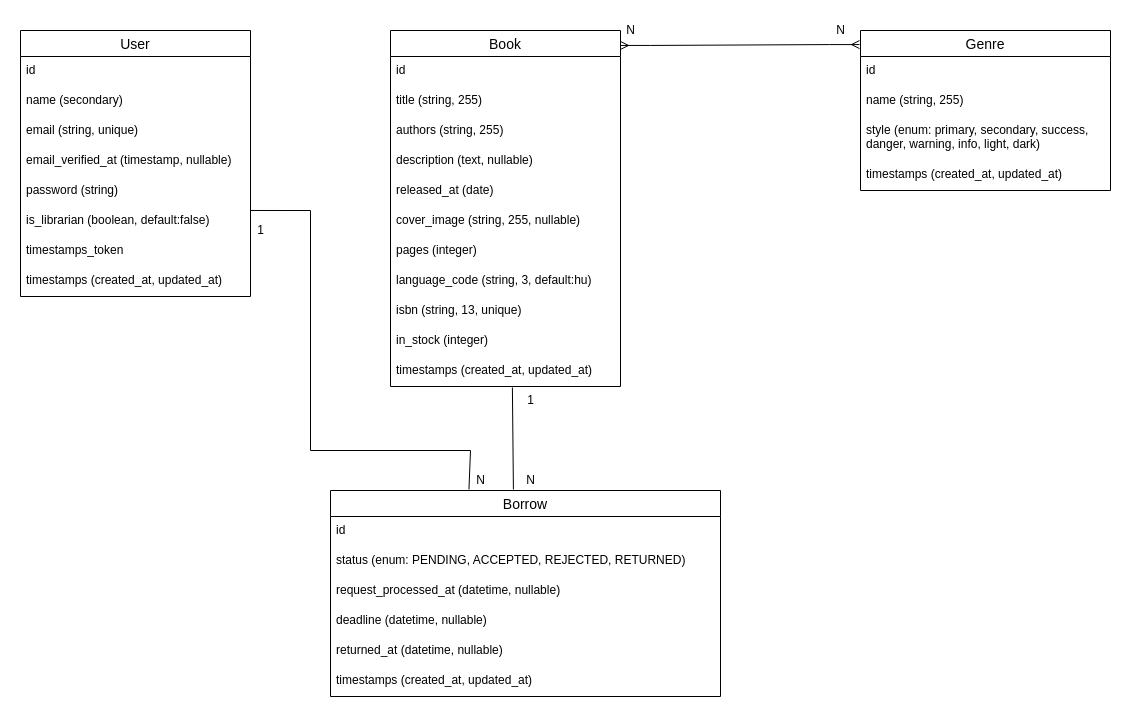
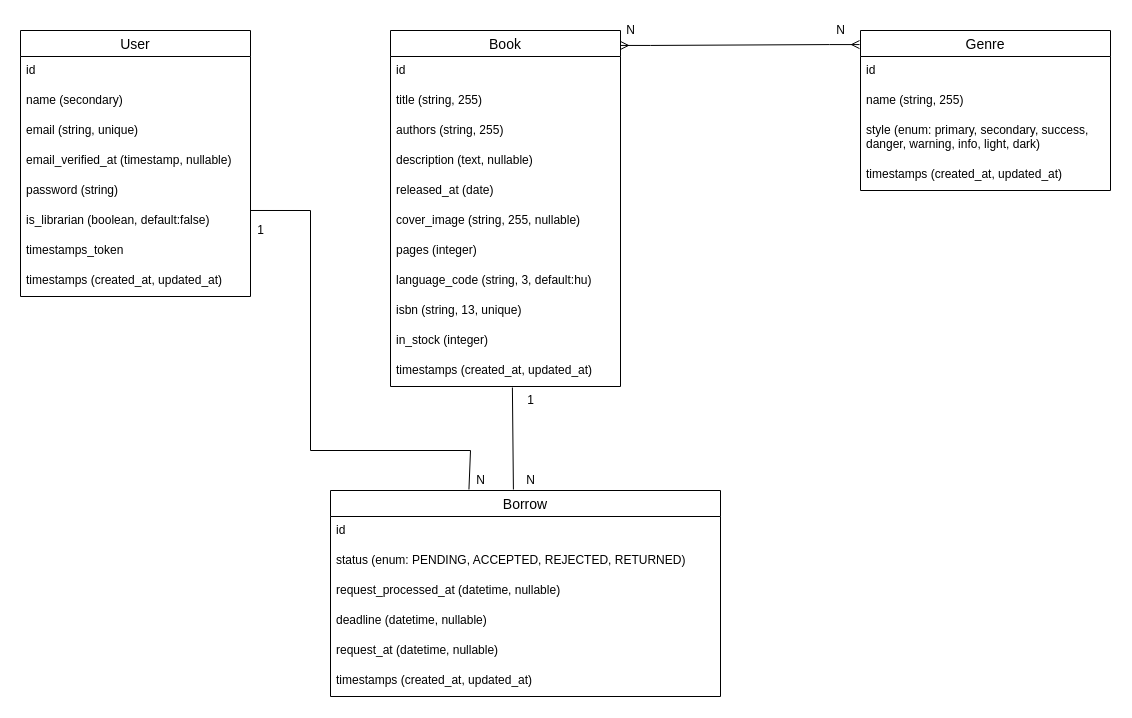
(433, 650) -> (429, 650)
